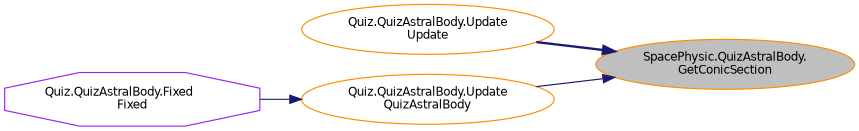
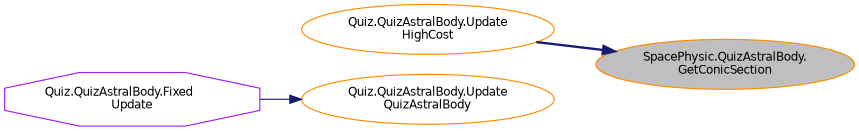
(428, 29) -> (428, 29)
(570, 83) -> none
(132, 99) -> (132, 99)
